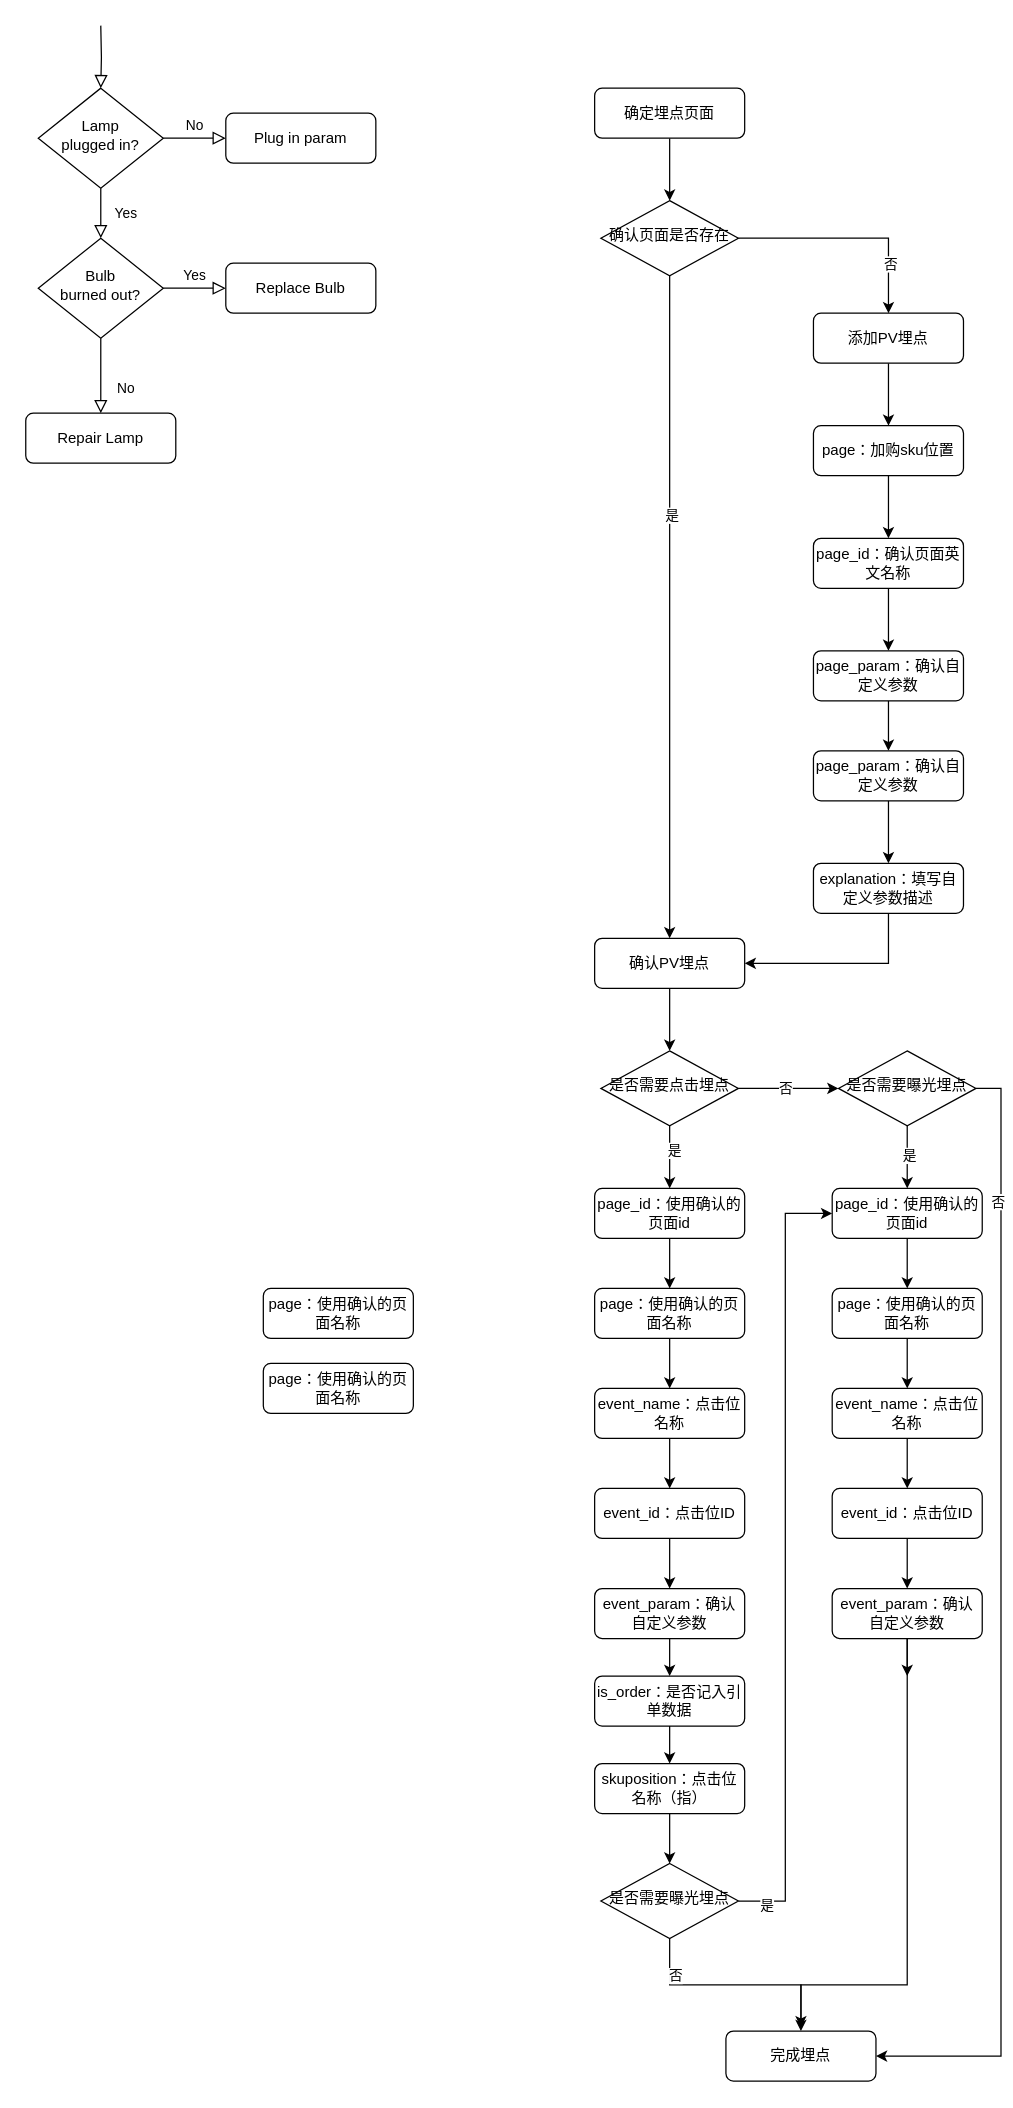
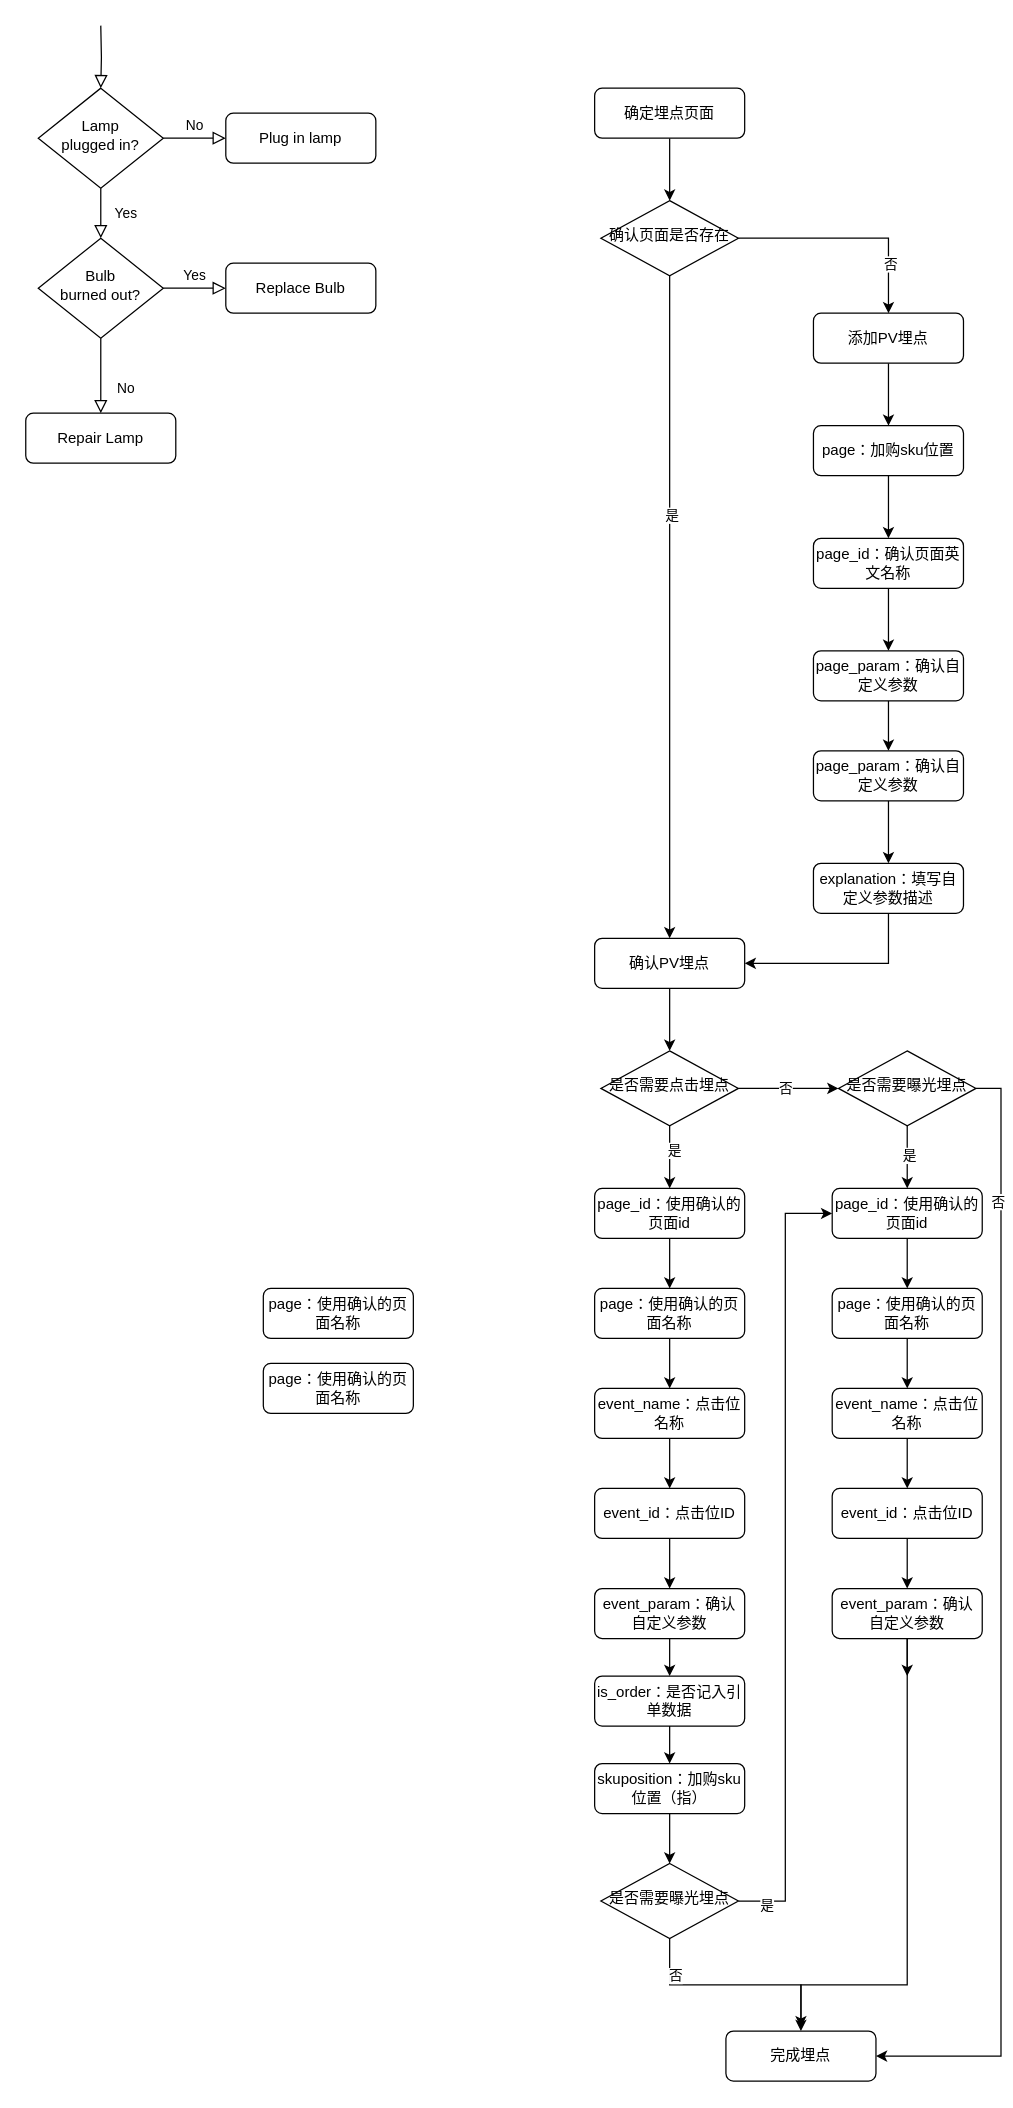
(301, 138) -> (301, 138)
(669, 1788) -> (669, 1788)
